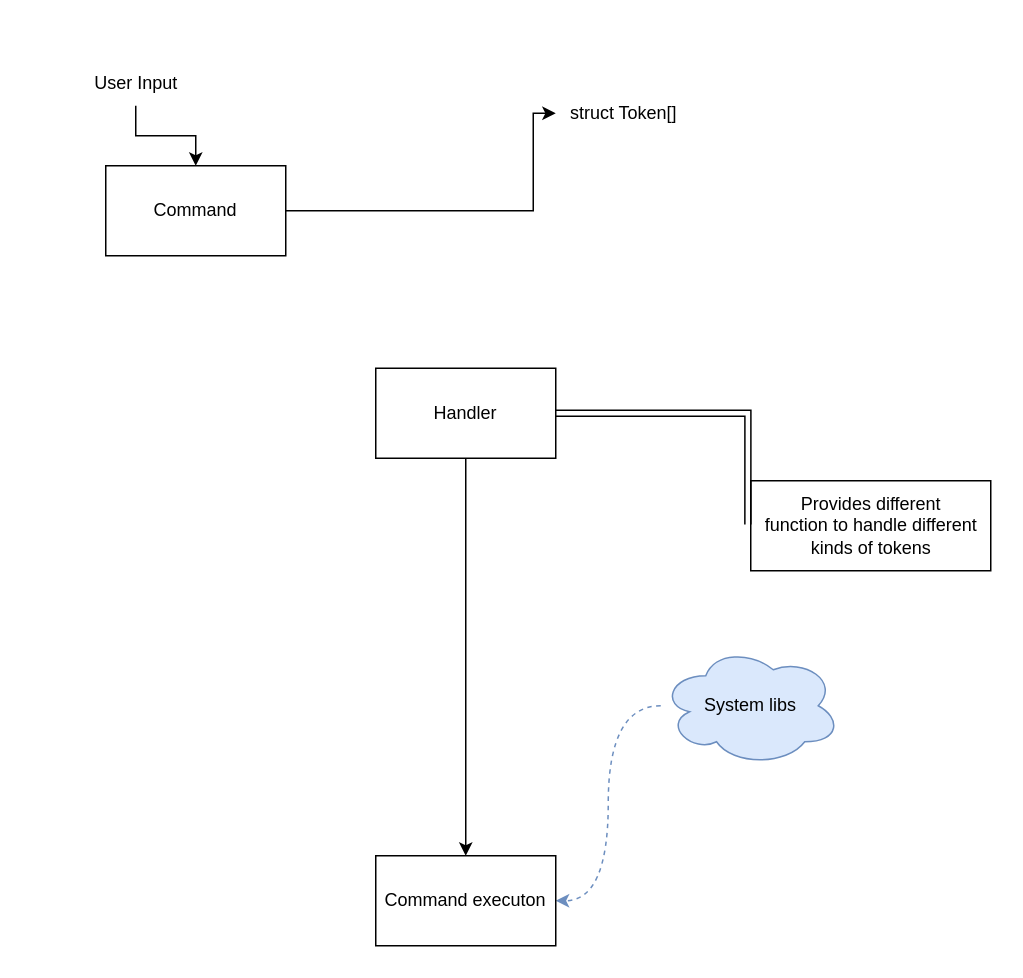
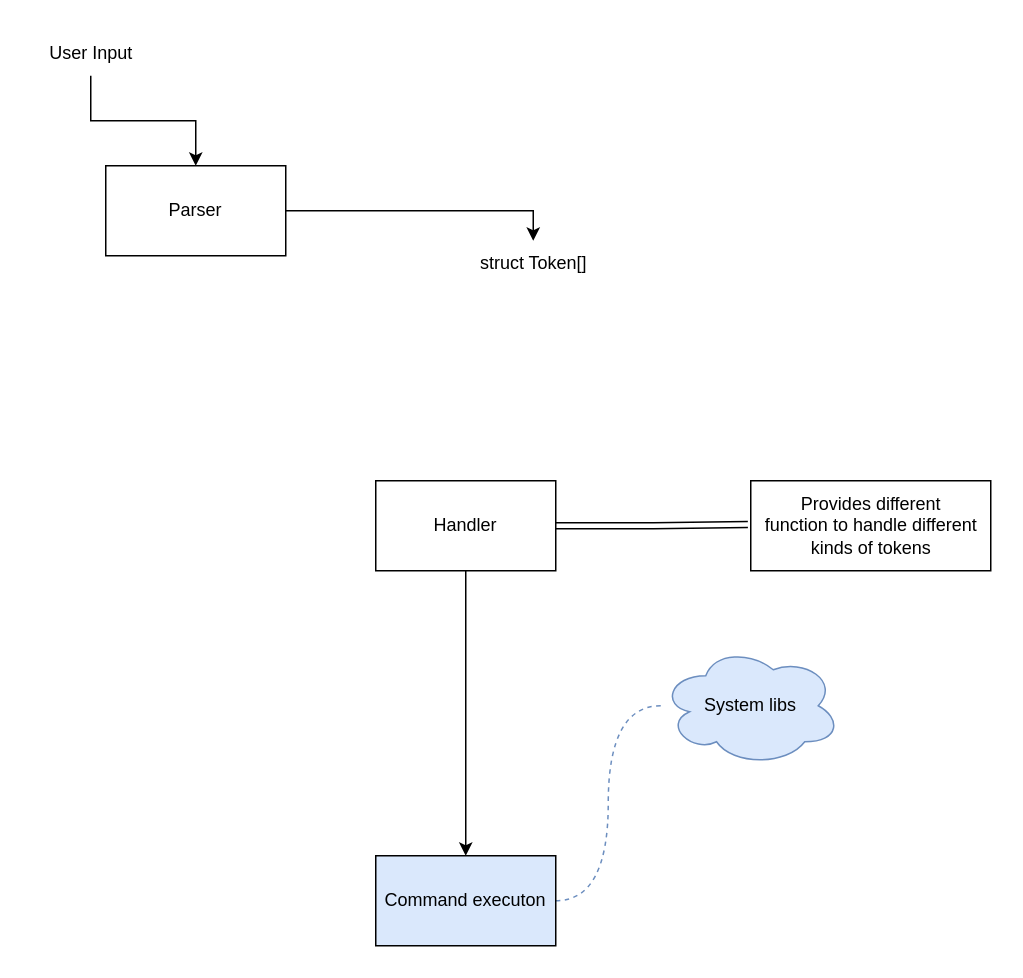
(136, 83) -> (91, 53)
(623, 113) -> (533, 263)
(196, 211) -> (196, 211)
(466, 413) -> (466, 526)
(596, 878) -> (592, 882)
(466, 901) -> (466, 901)
